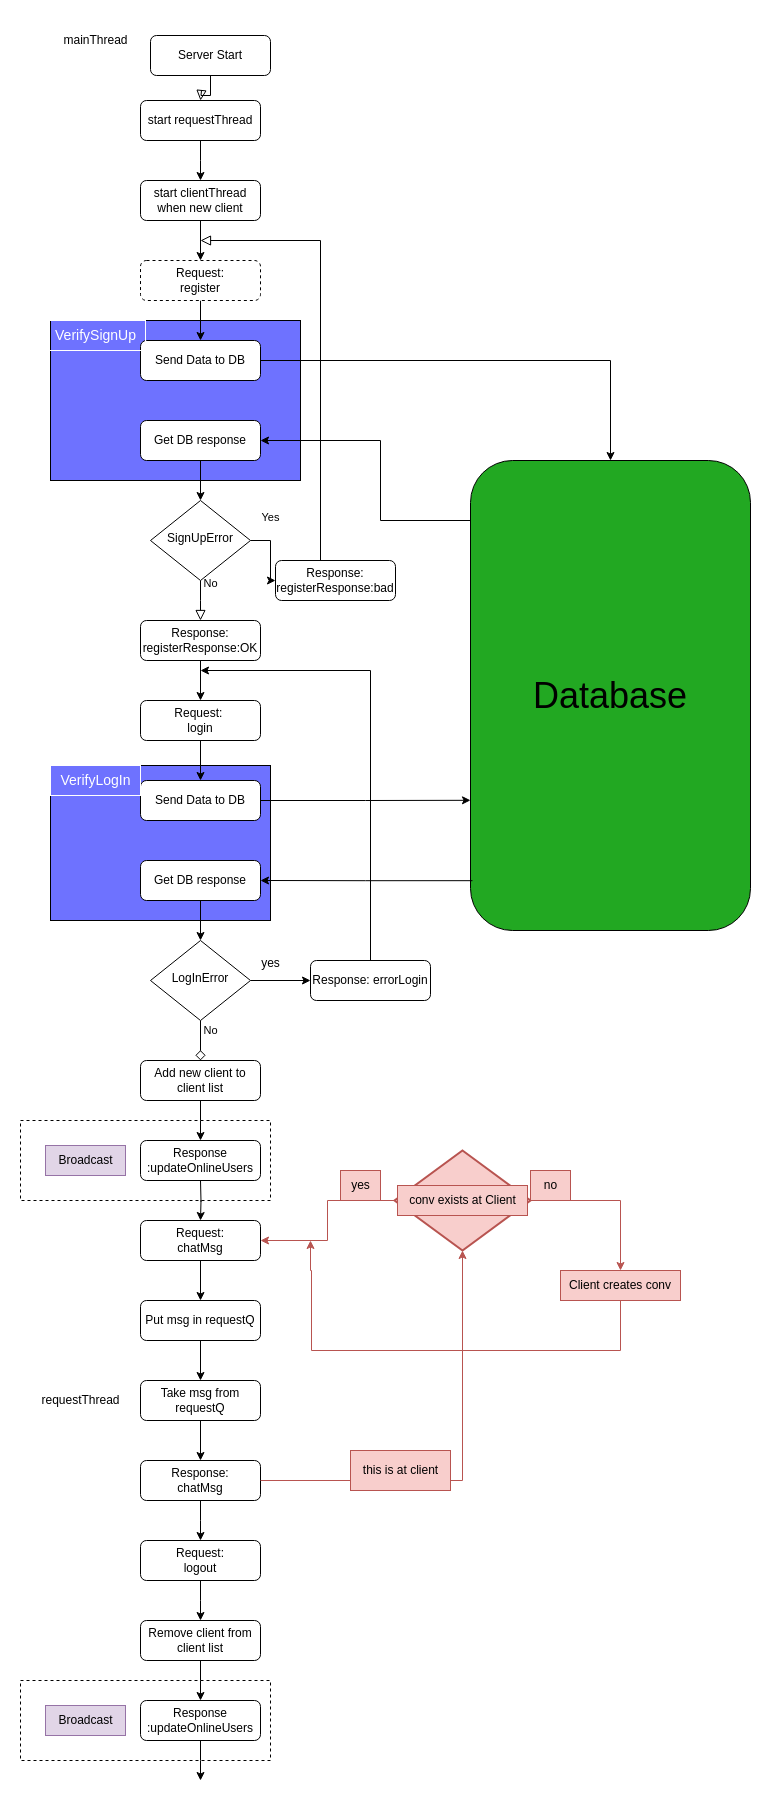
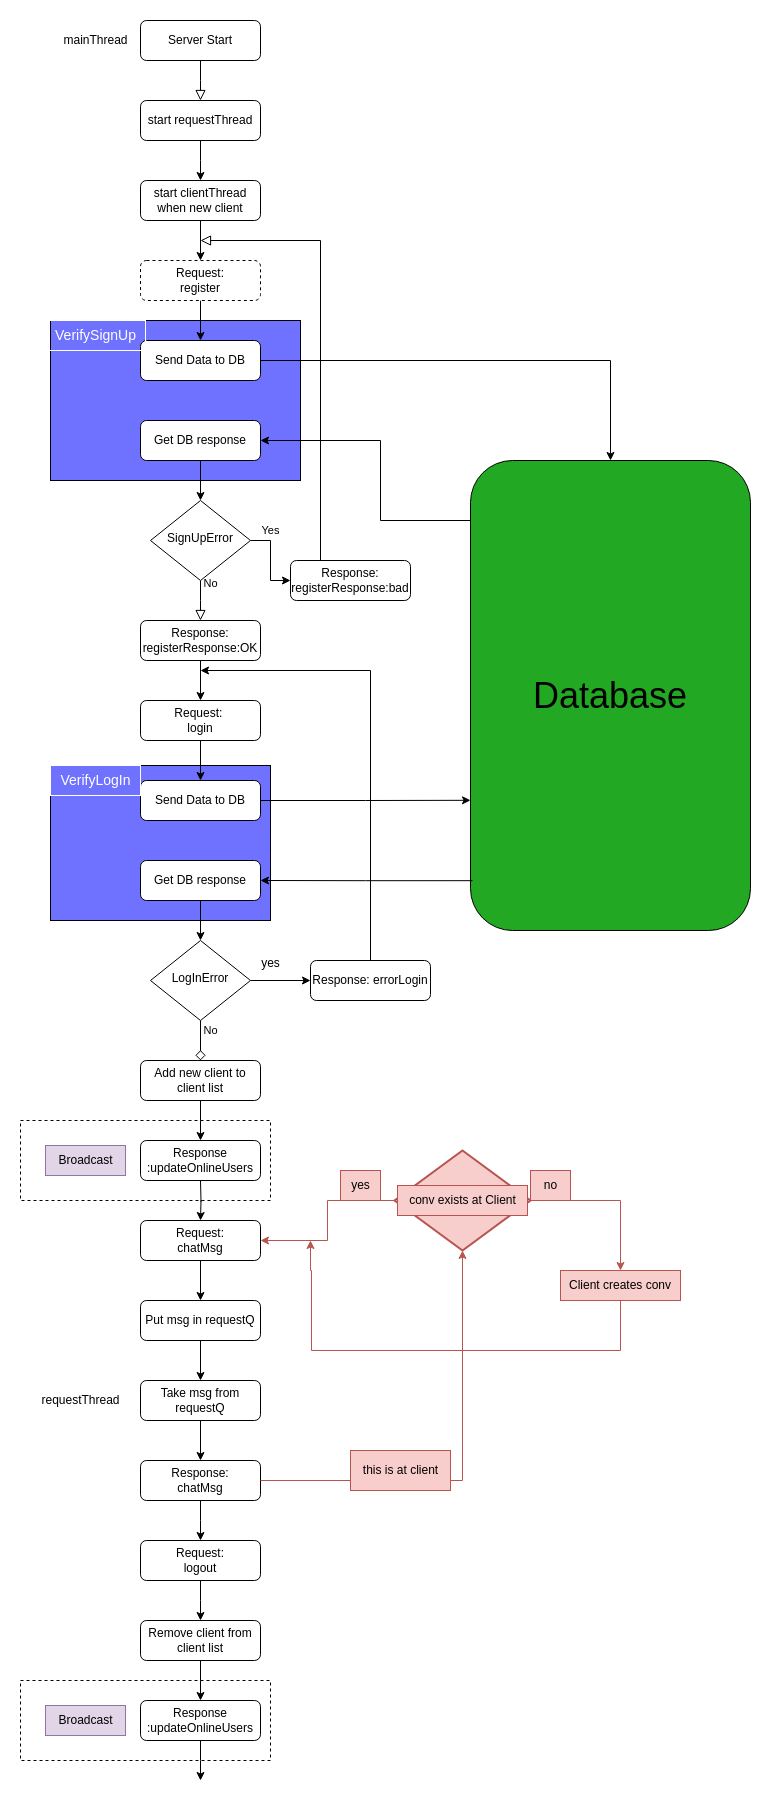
(211, 56) -> (201, 41)
(336, 581) -> (351, 581)
